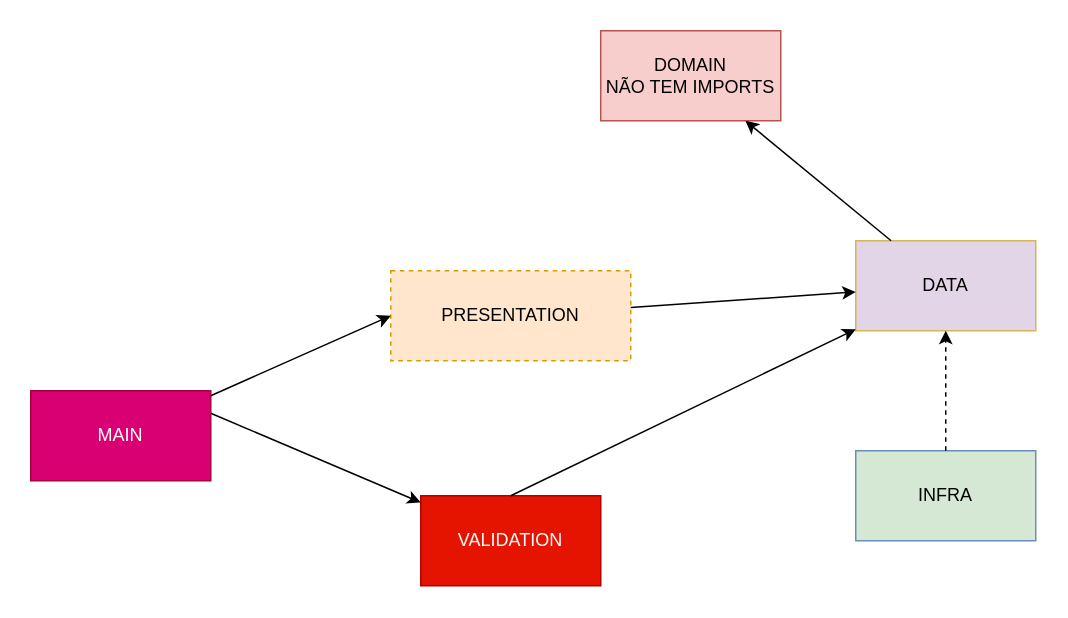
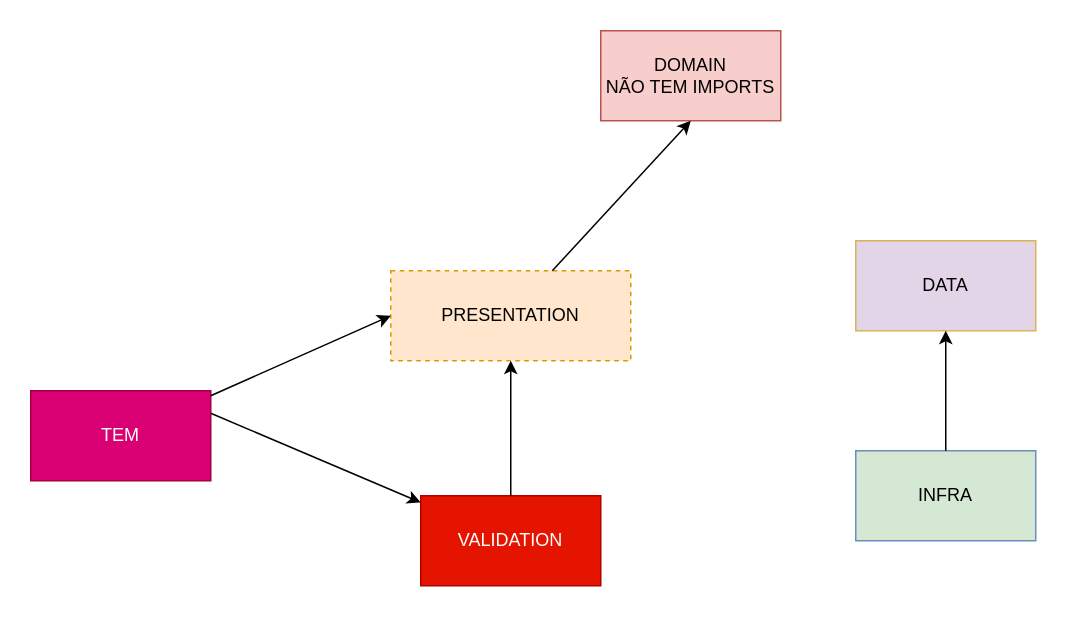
(822, 184) -> none
(738, 300) -> (618, 199)
(946, 395) -> (946, 395)
(679, 415) -> (511, 434)
(121, 436) -> (121, 436)
